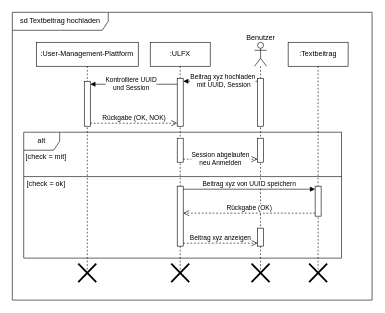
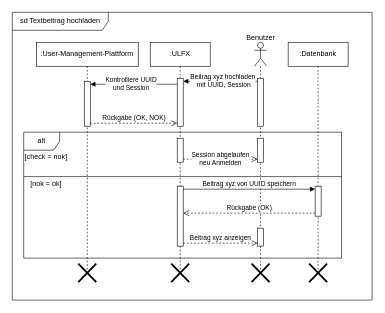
(318, 54) -> (318, 54)
(46, 157) -> (46, 157)
(46, 185) -> (46, 185)
